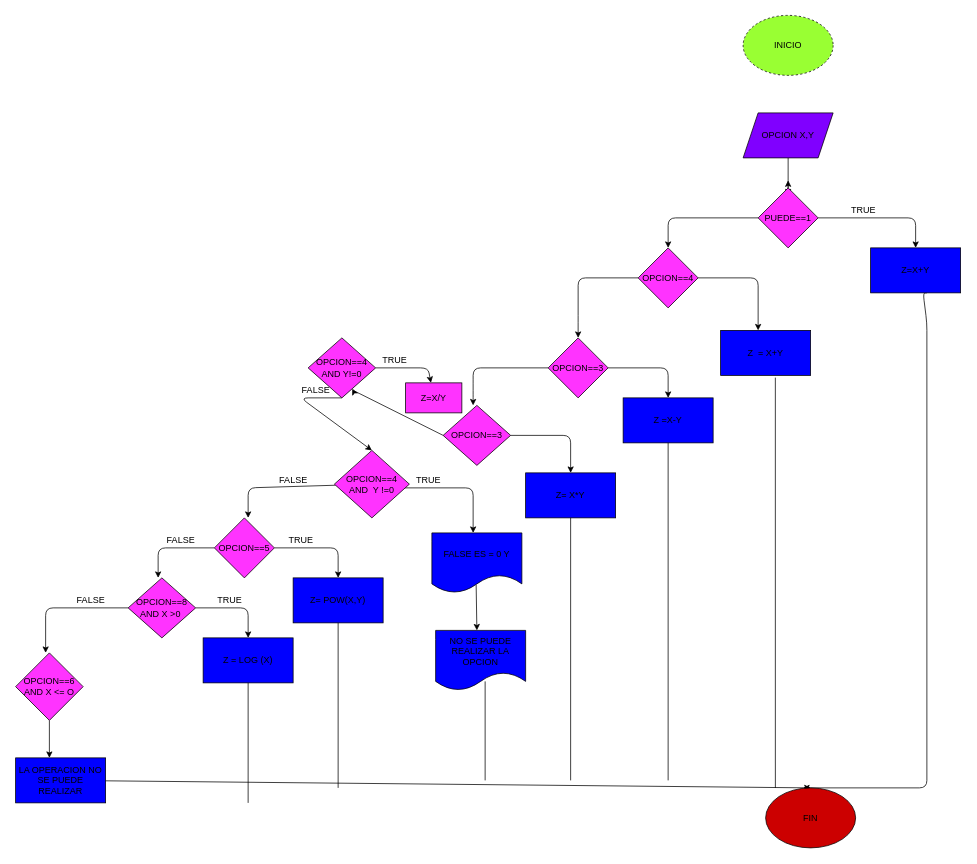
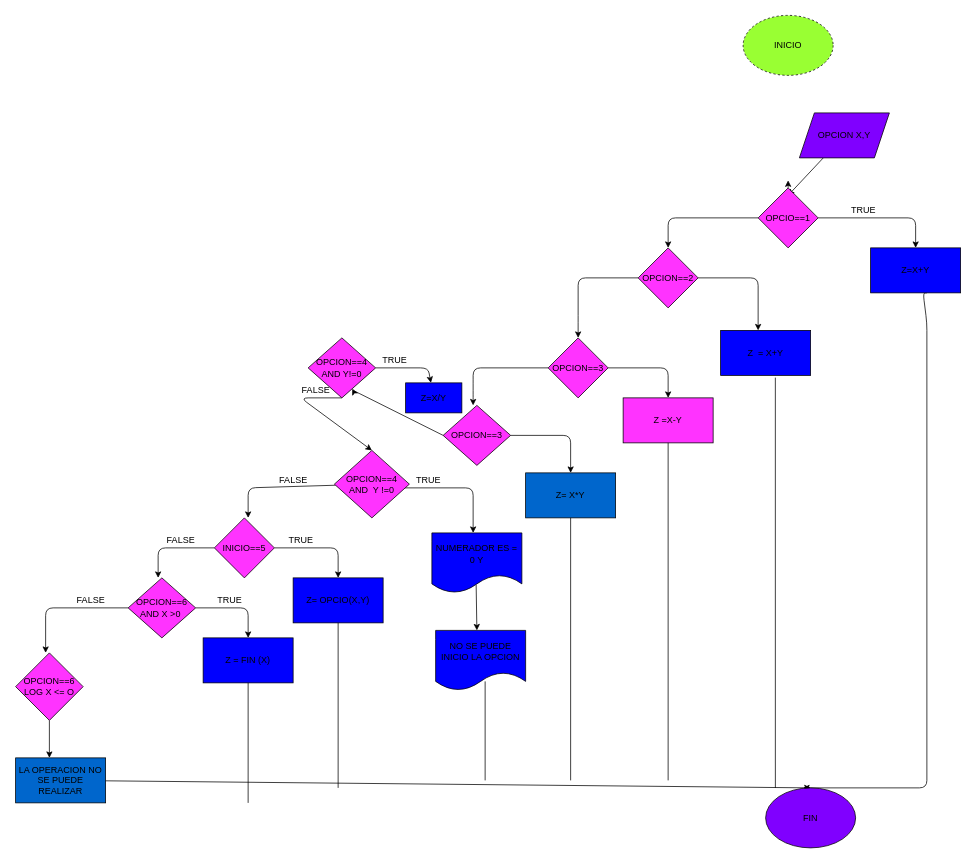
(788, 135) -> (844, 135)
(788, 218) -> (788, 218)
(668, 278) -> (668, 278)
(434, 398) -> (434, 398)
(668, 420) -> (668, 420)
(570, 495) -> (570, 495)
(244, 548) -> (244, 548)
(477, 554) -> (477, 554)
(338, 600) -> (338, 600)
(162, 608) -> (162, 608)
(480, 651) -> (480, 651)
(248, 660) -> (248, 660)
(49, 687) -> (49, 687)
(60, 780) -> (60, 780)
(810, 818) -> (810, 818)
